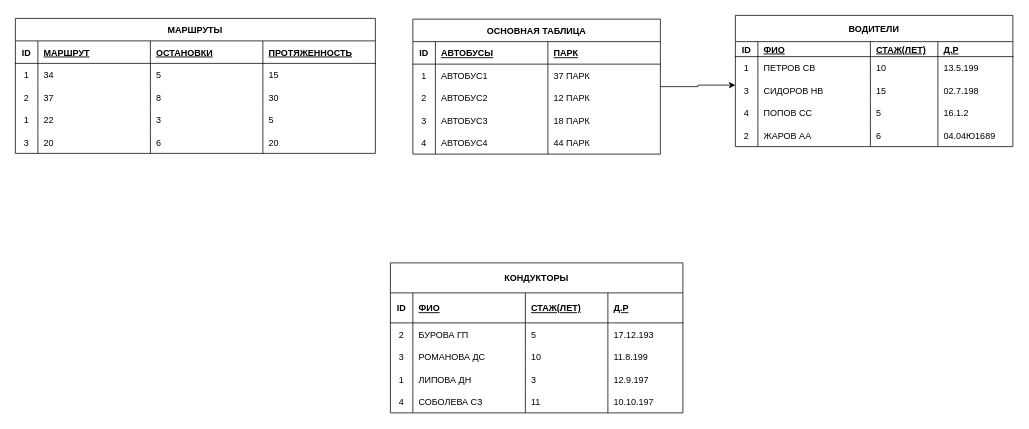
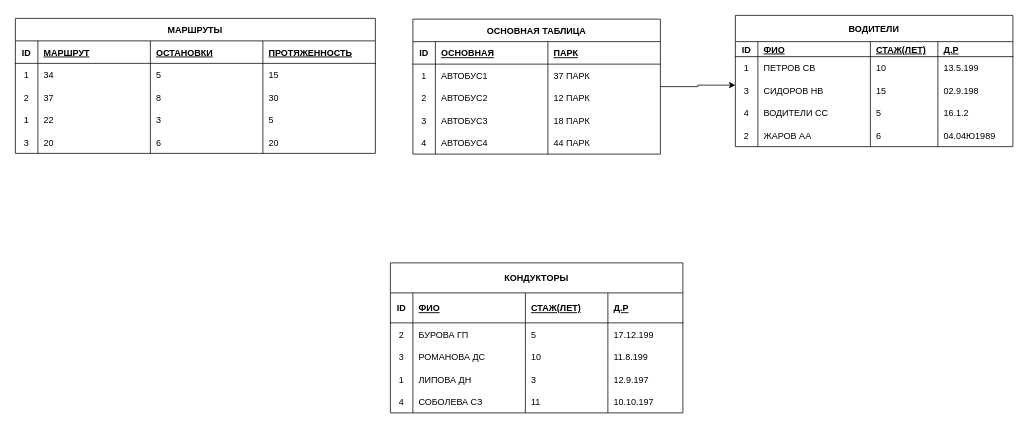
(461, 53) -> (461, 53)
(961, 91) -> (961, 91)
(782, 113) -> (790, 113)
(968, 136) -> (968, 136)
(634, 335) -> (634, 335)
